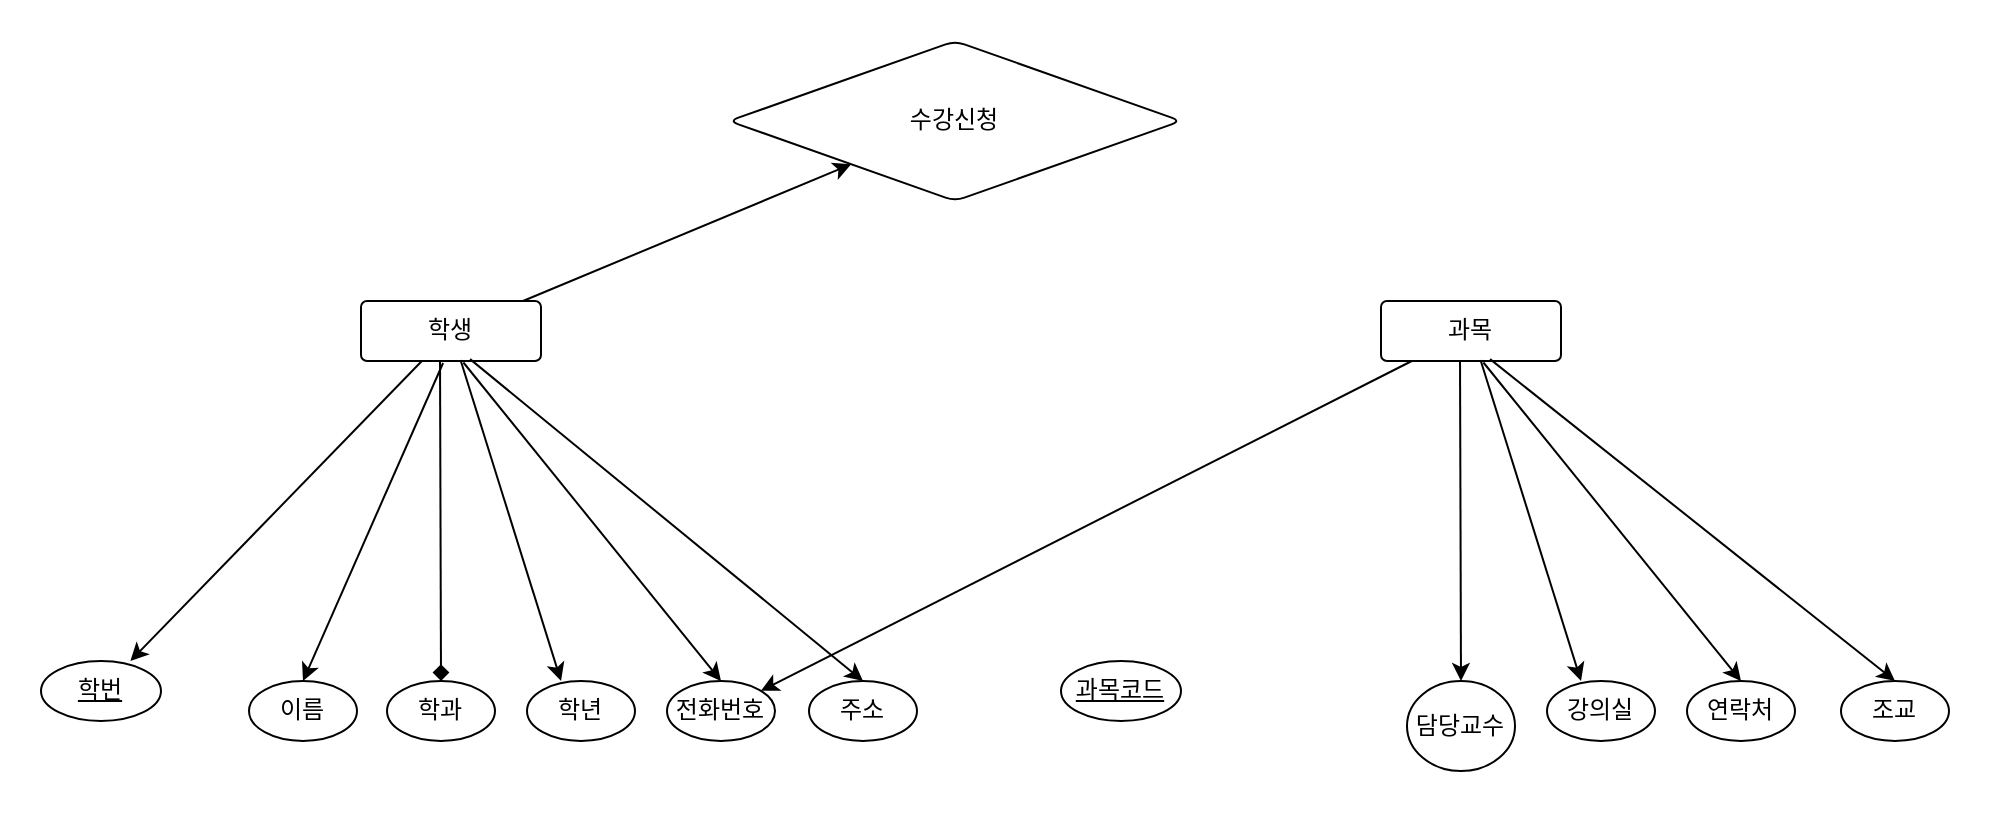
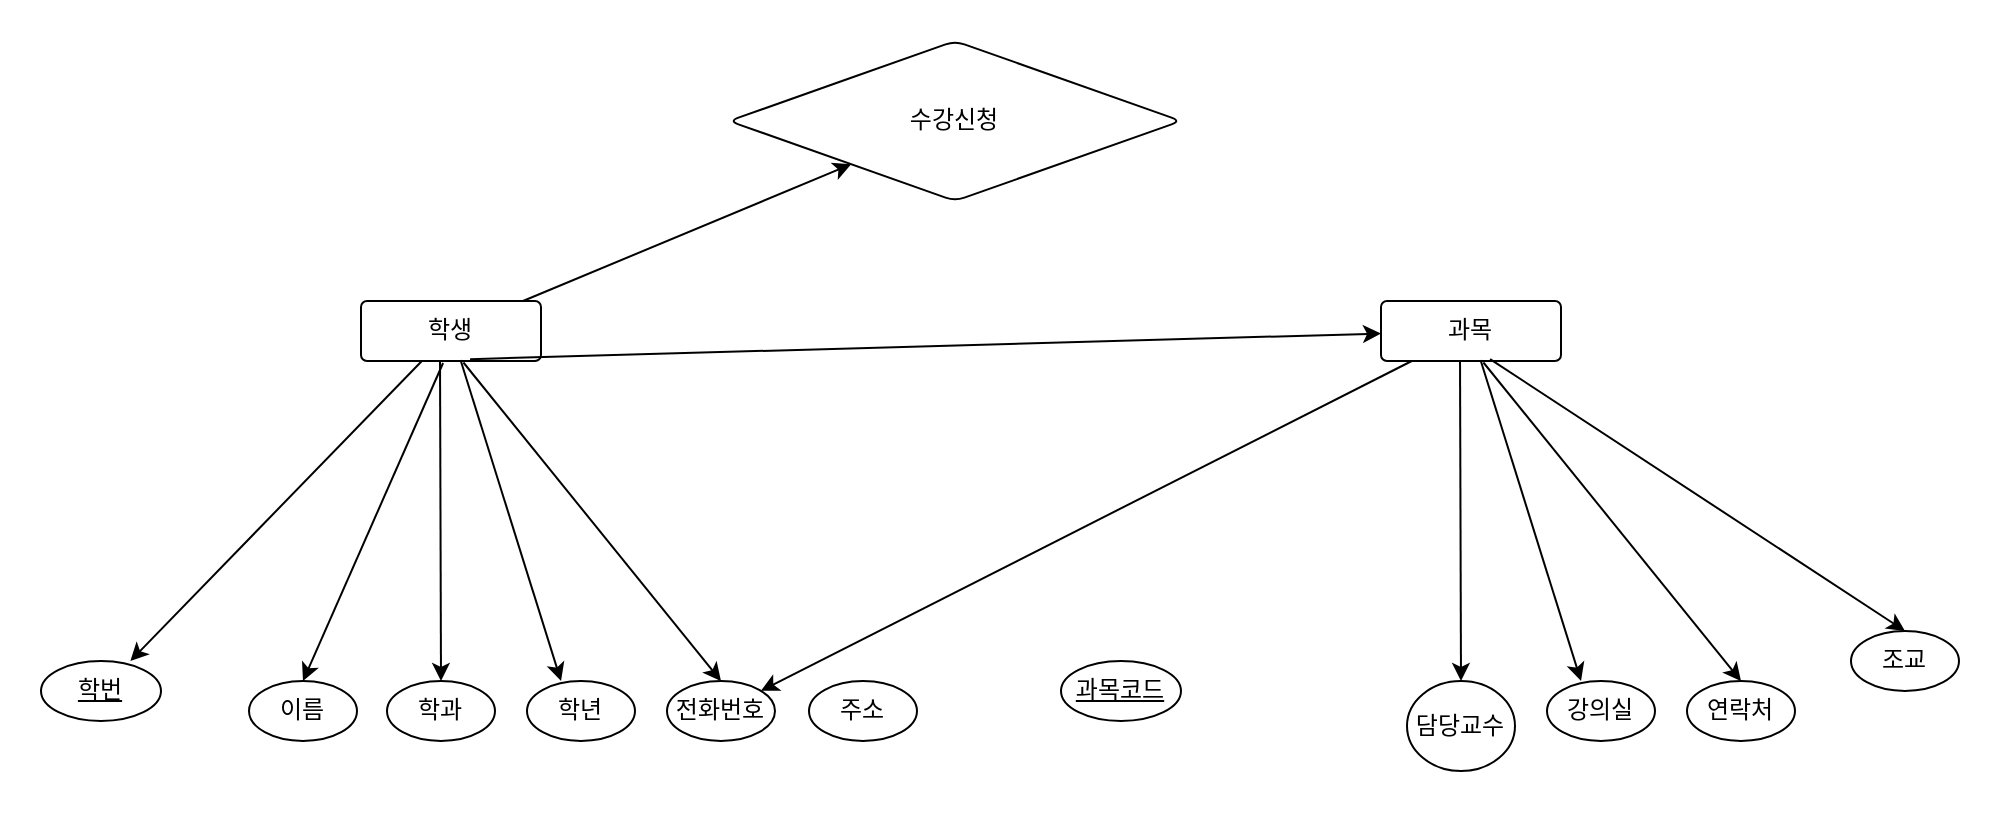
(649, 506) -> (919, 347)
(441, 665) -> (441, 666)
(1895, 711) -> (1905, 661)
